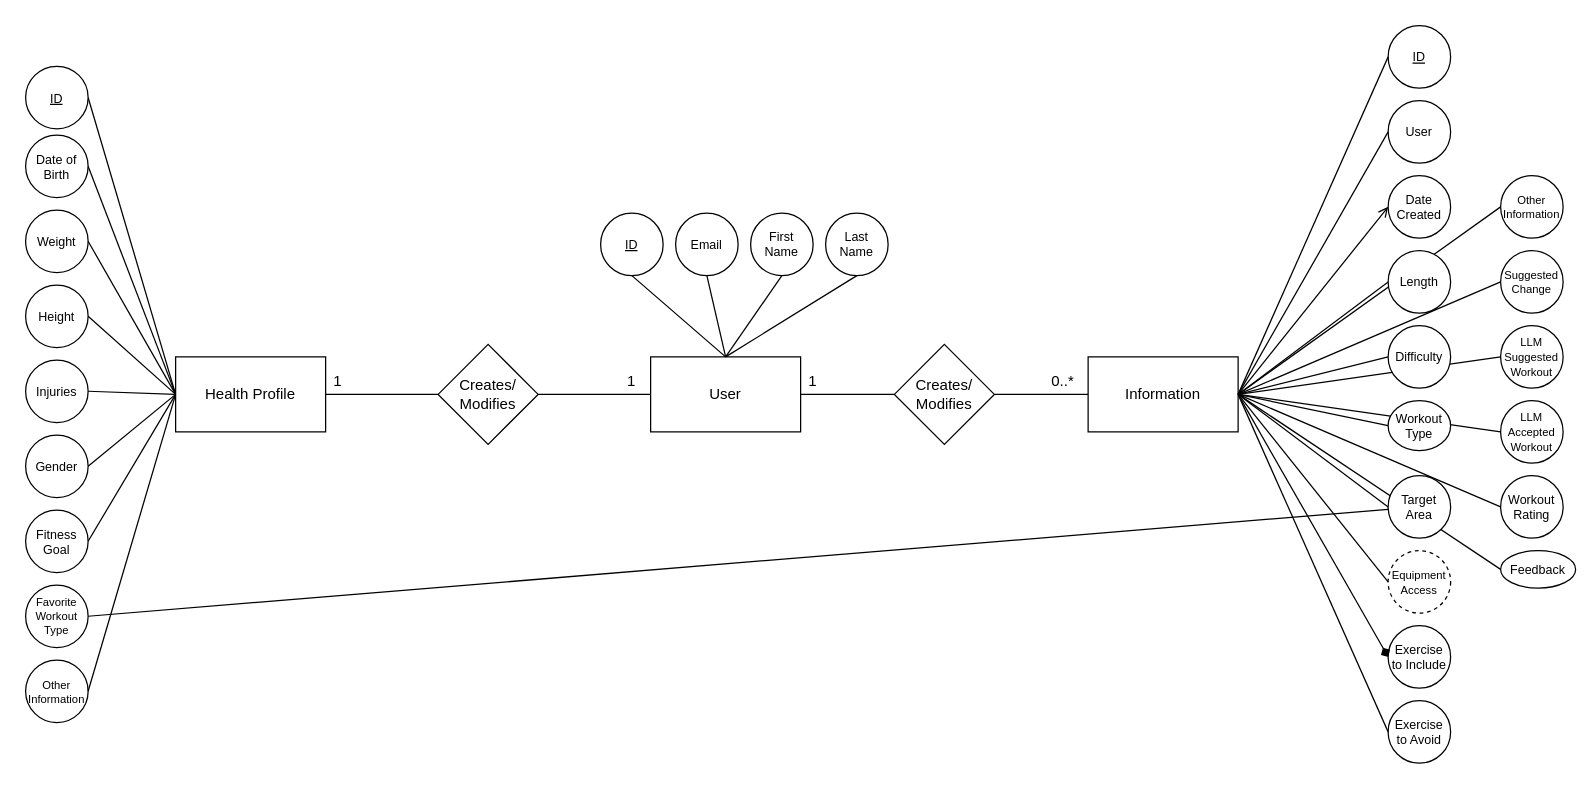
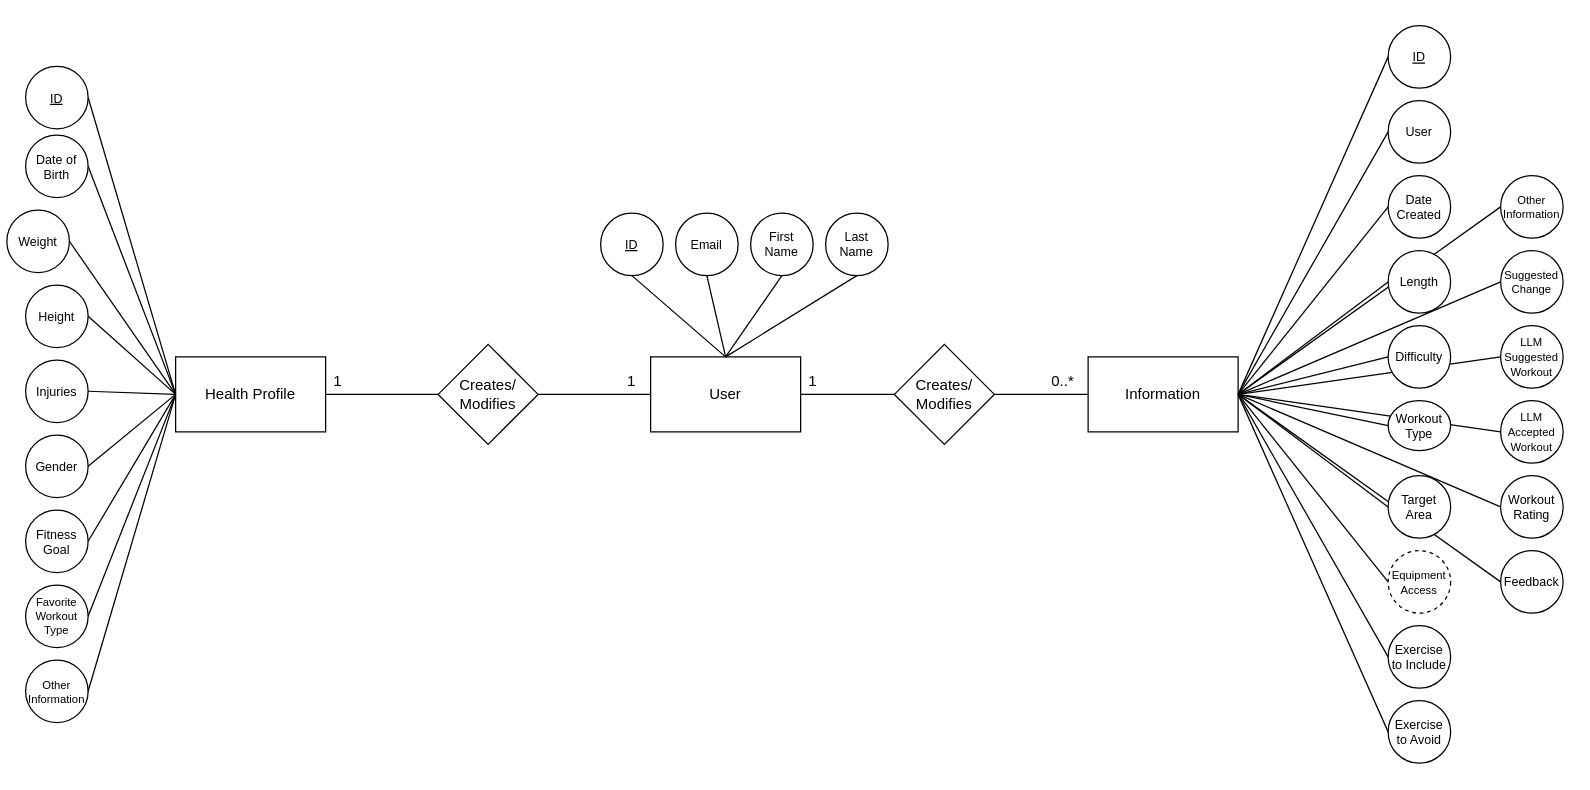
(1384, 211) -> (1385, 211)
(57, 241) -> (38, 241)
(738, 563) -> (126, 520)
(1538, 569) -> (1532, 582)
(1382, 647) -> (1385, 651)
